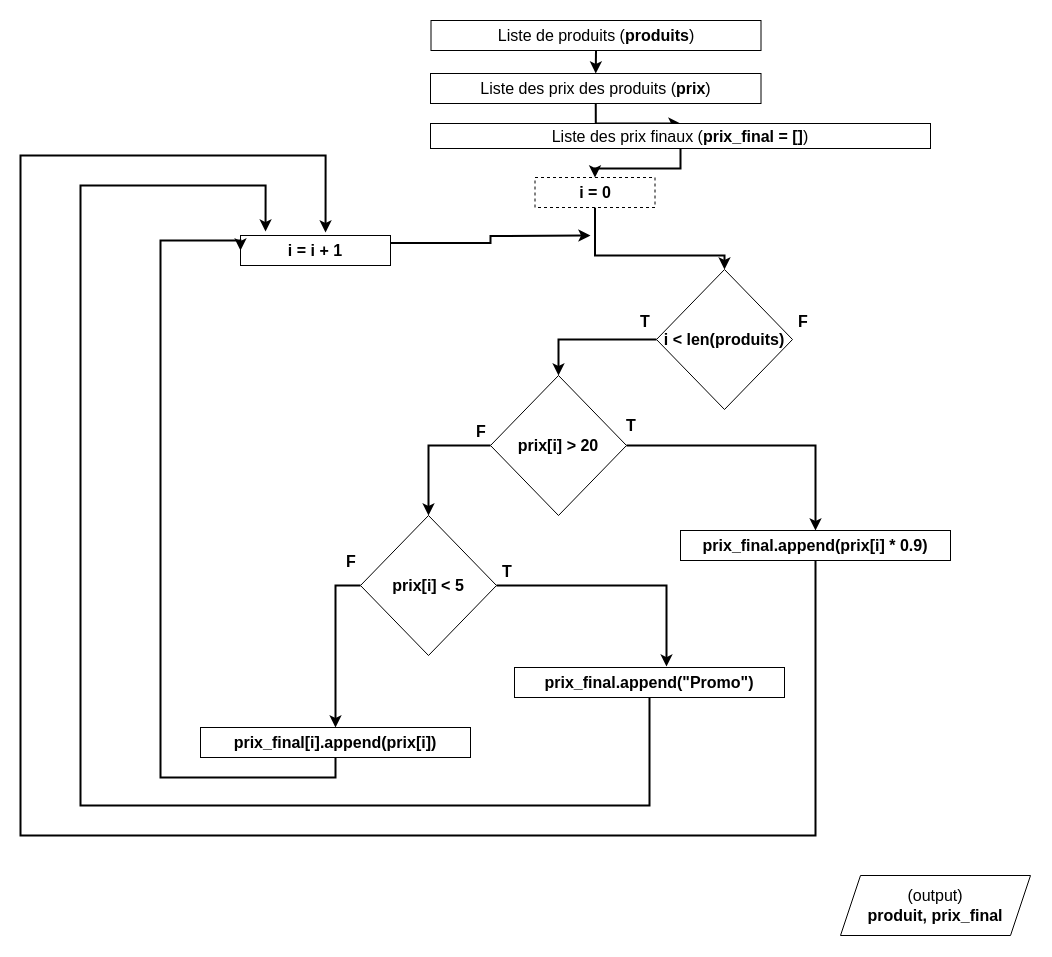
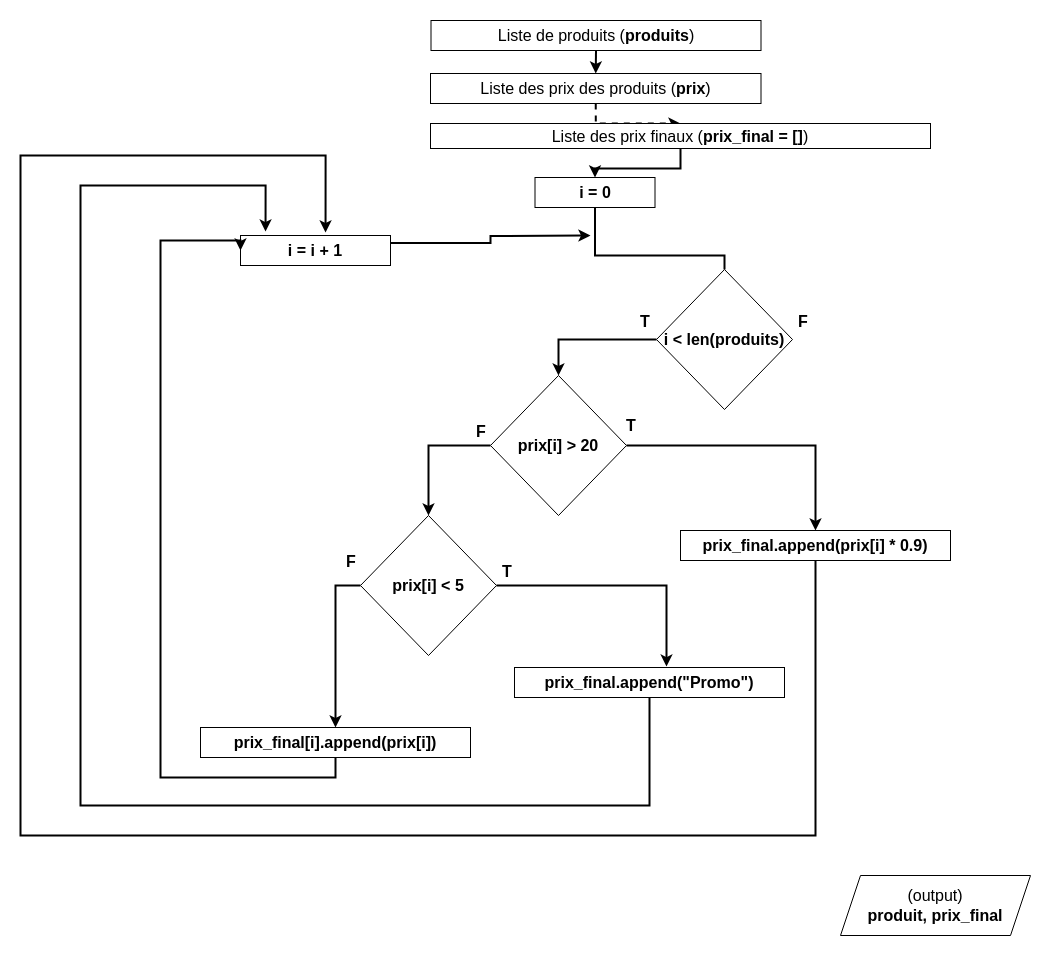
(624, 124) -> (624, 124)
(595, 193) -> (595, 193)
(722, 256) -> (725, 258)
